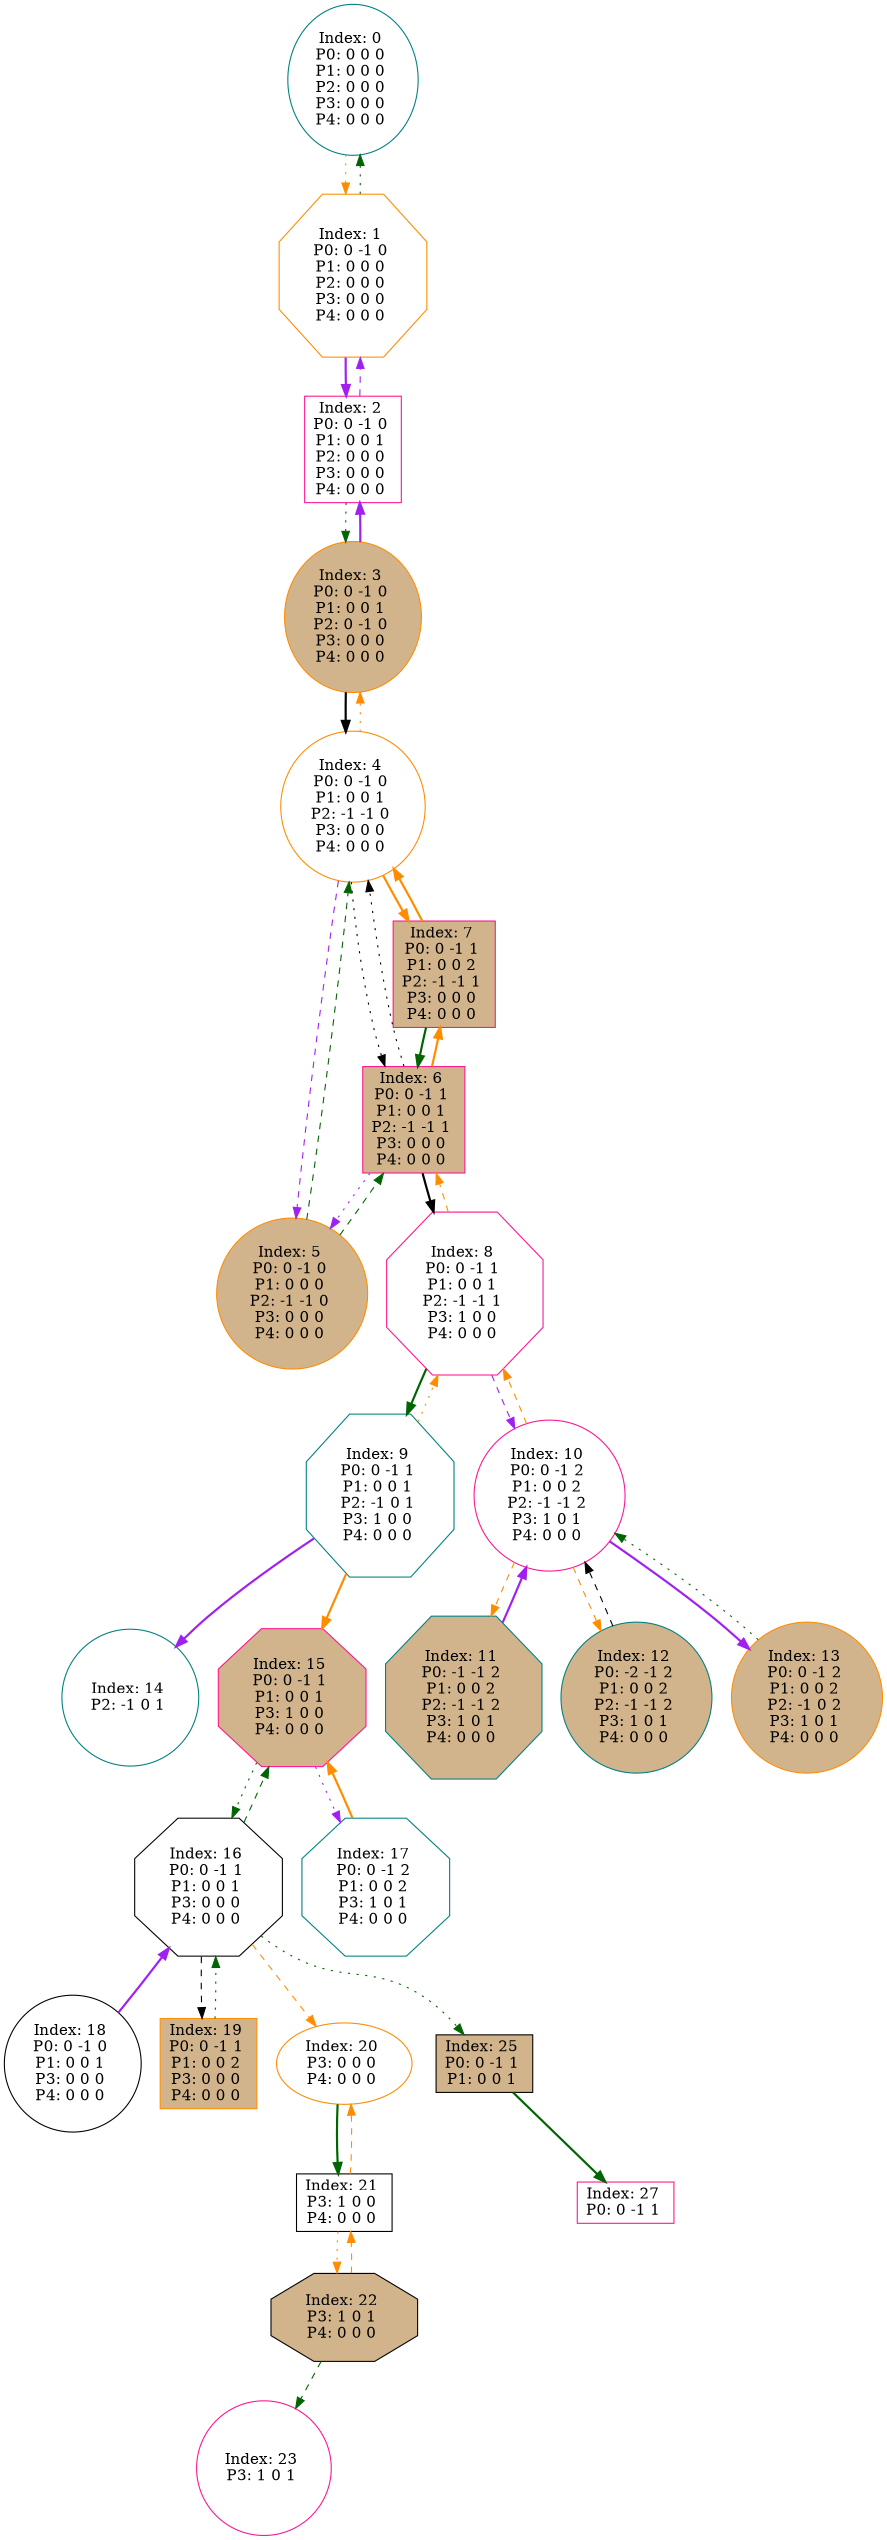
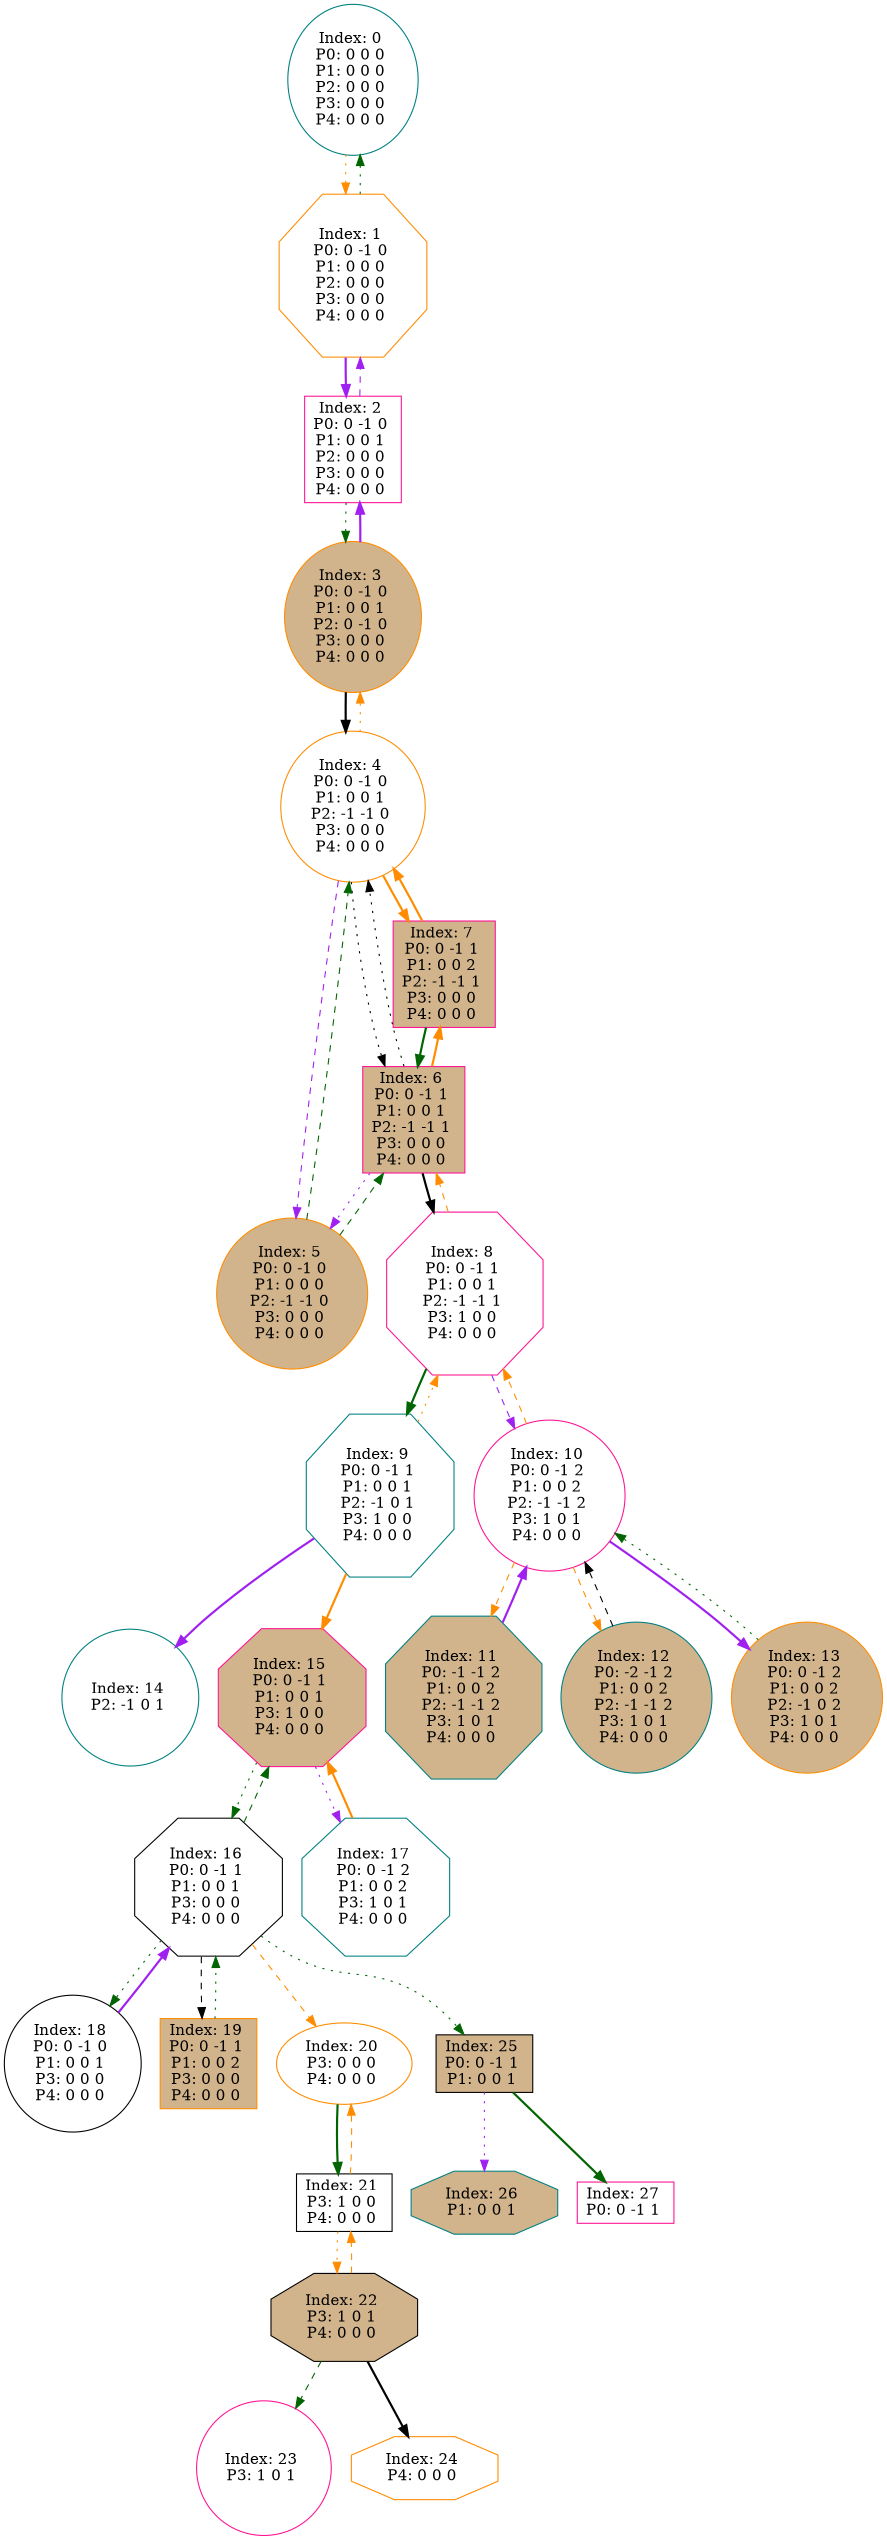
none -> (139, 1969)
none -> (484, 2203)
none -> (425, 2468)
